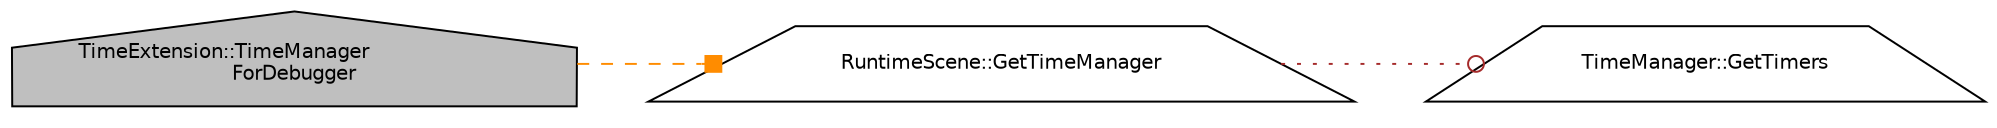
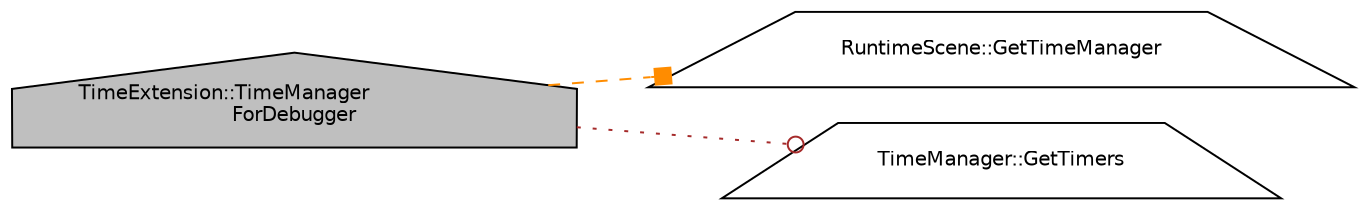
(1375, 64) -> (682, 136)
